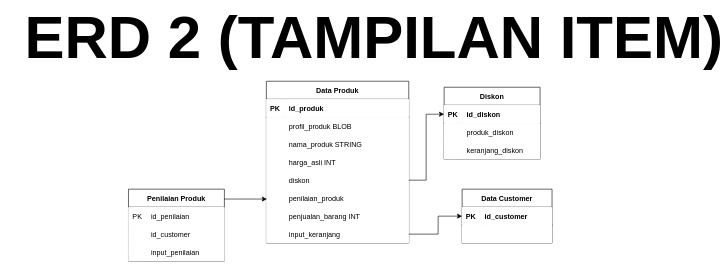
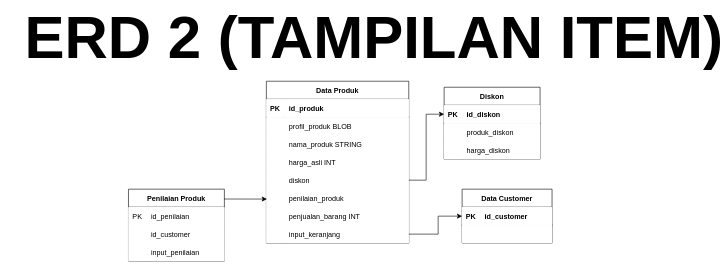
(498, 151) -> (490, 151)
